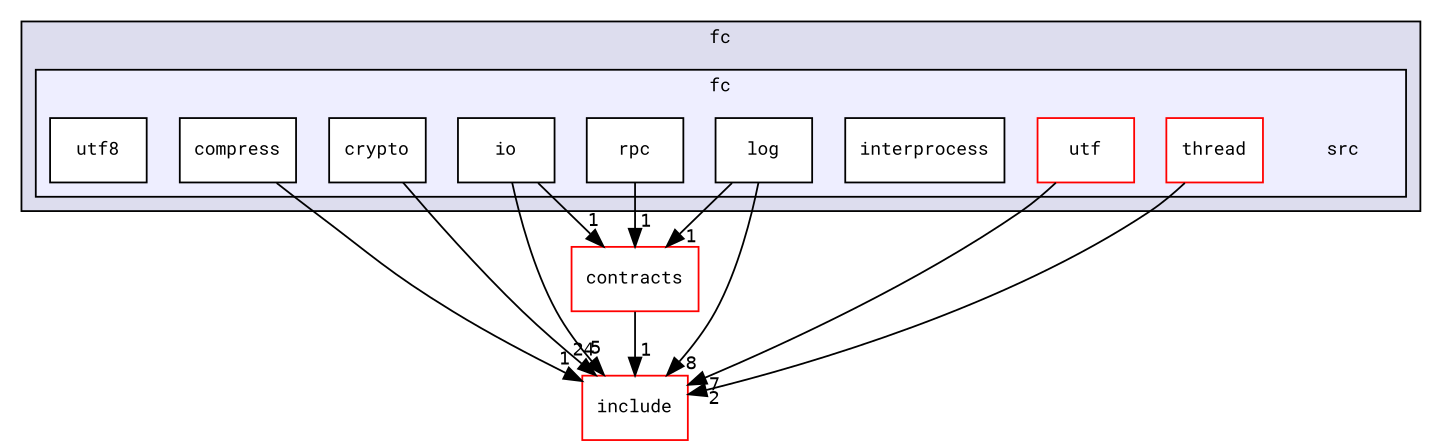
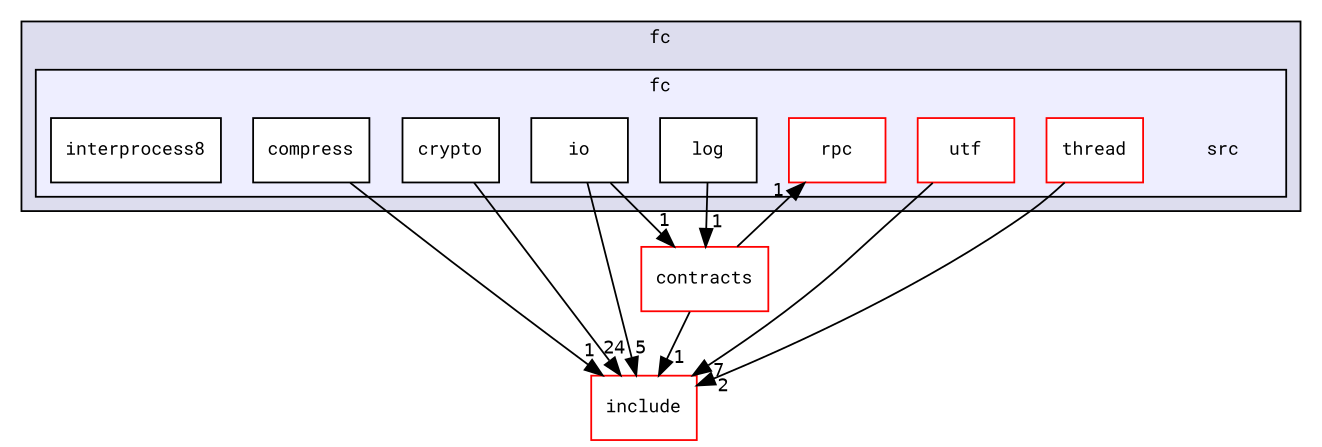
(98, 150) -> (136, 150)
(635, 150) -> (837, 150)
(925, 150) -> none
(635, 206) -> (763, 222)
(731, 278) -> none
